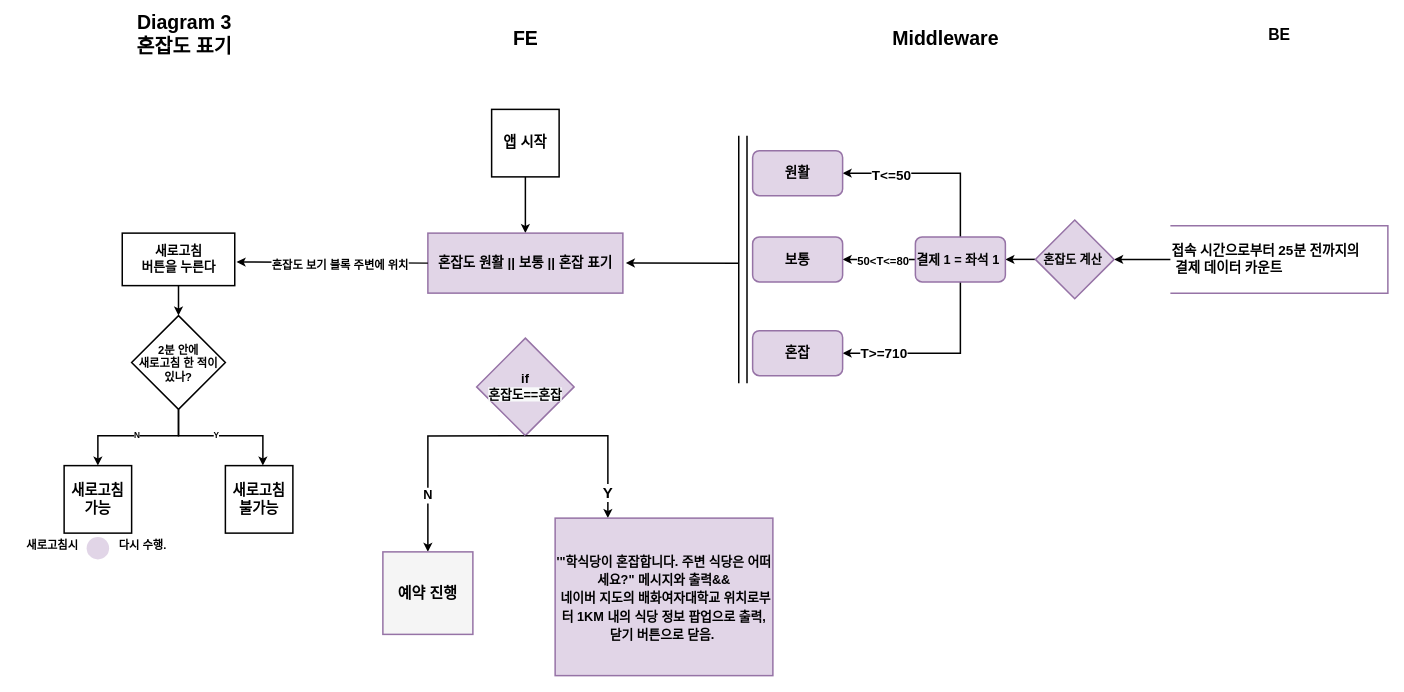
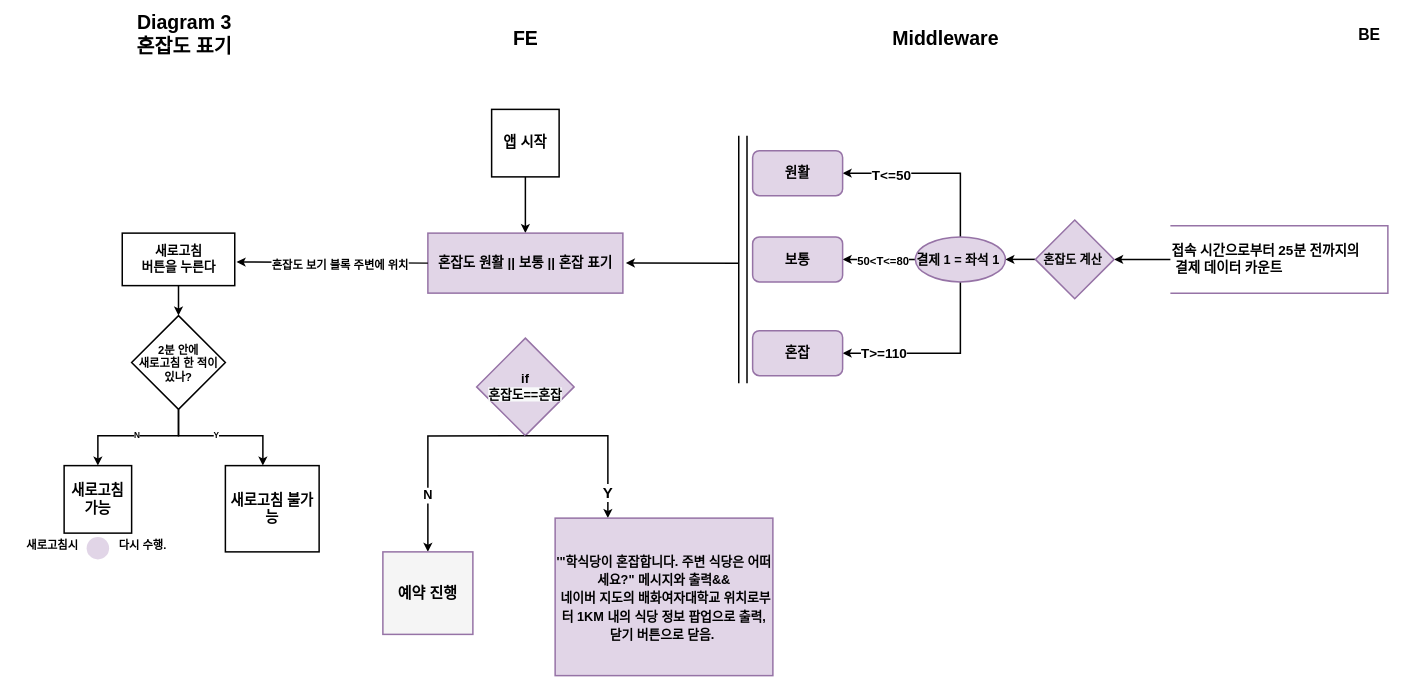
(1279, 34) -> (1369, 34)
(960, 259) -> (960, 259)
(884, 354) -> (884, 354)
(259, 499) -> (272, 509)
